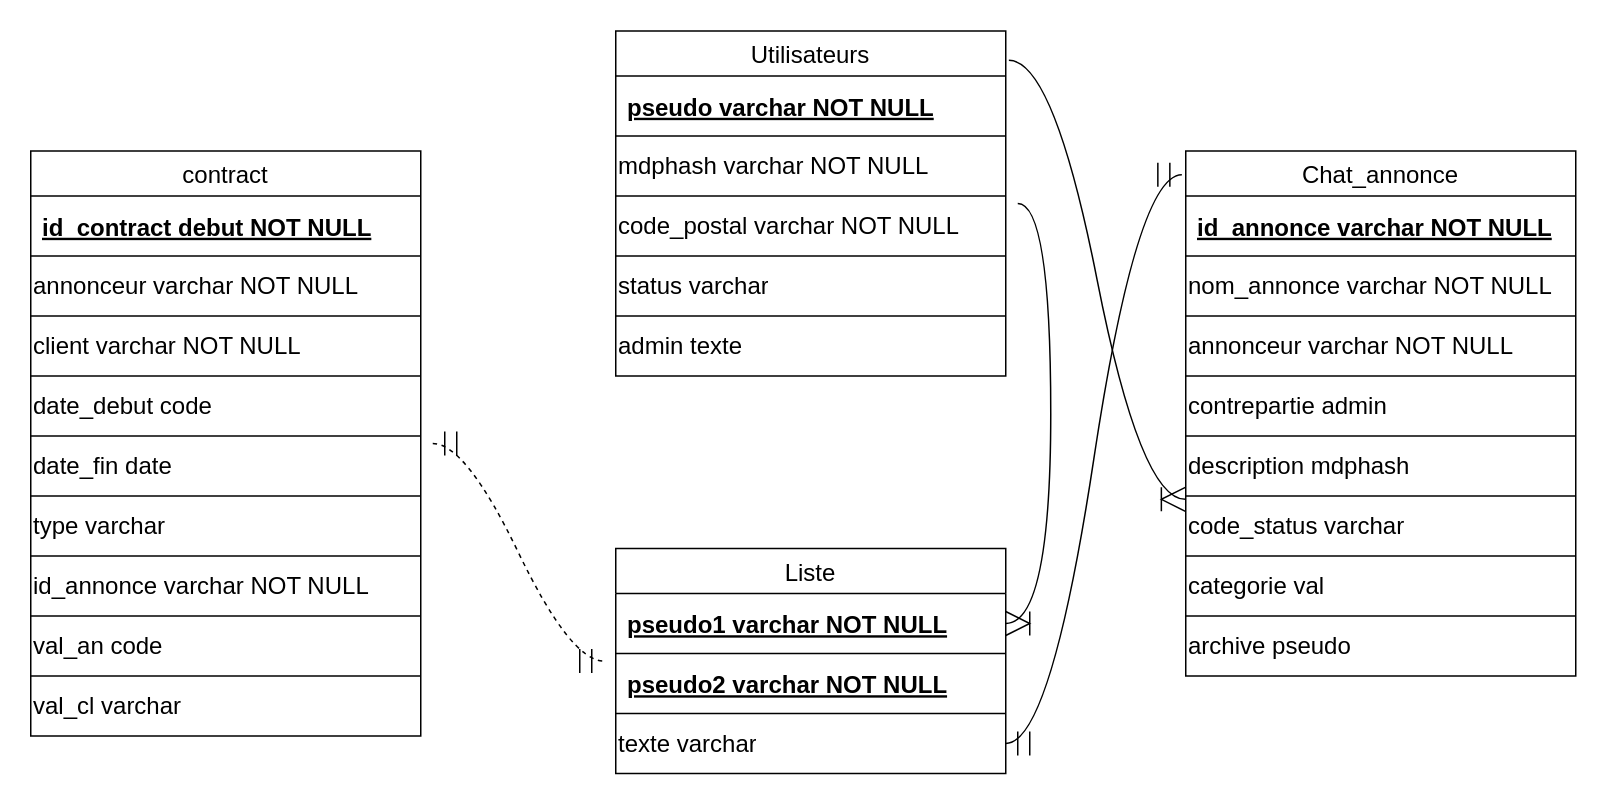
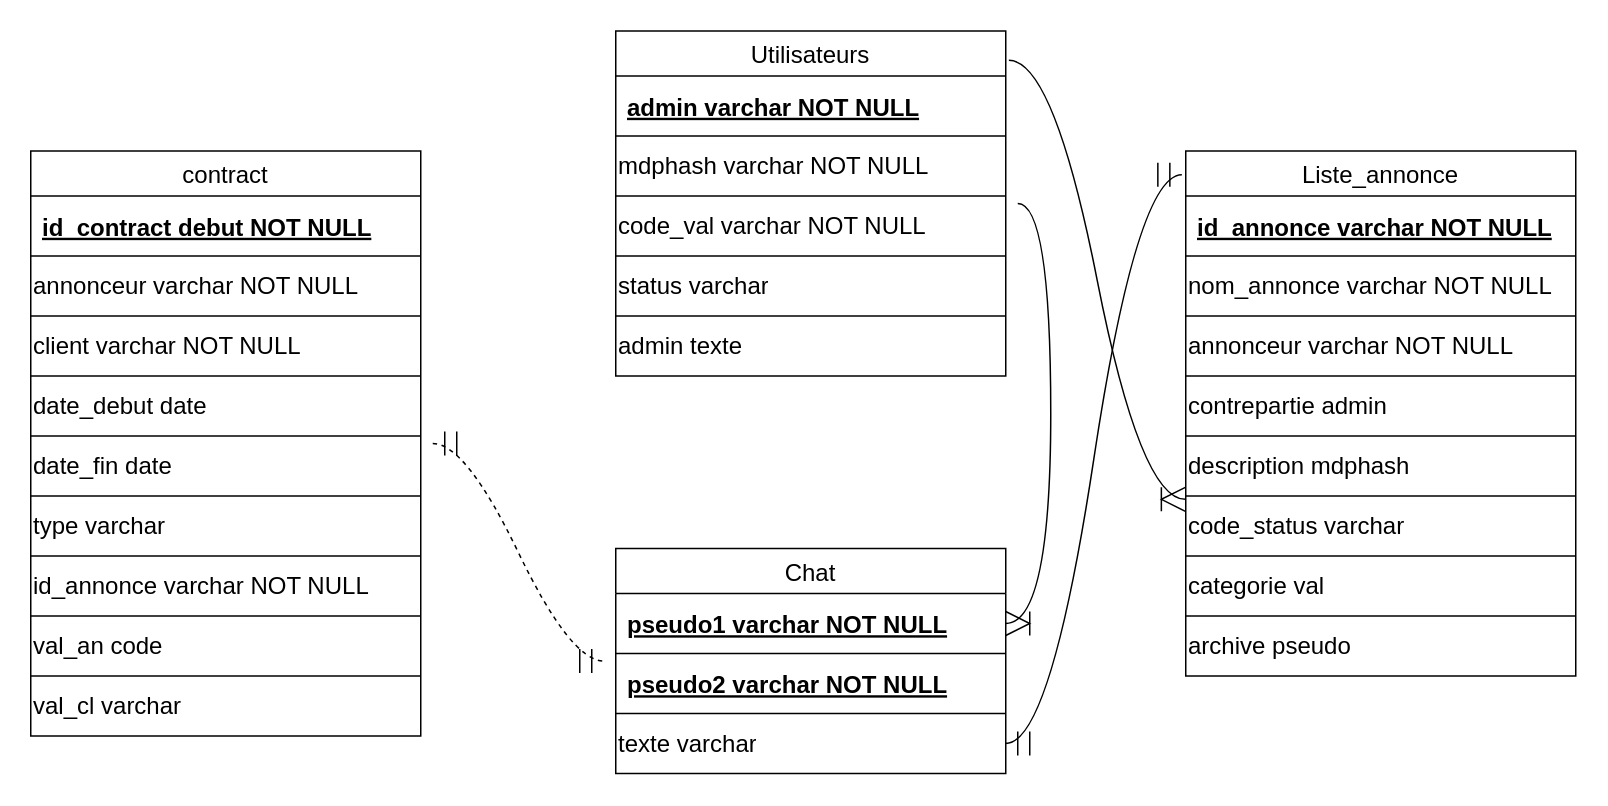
(772, 108) -> (762, 108)
(1380, 175) -> (1380, 175)
(794, 226) -> (774, 226)
(131, 406) -> (131, 406)
(810, 573) -> (810, 573)
